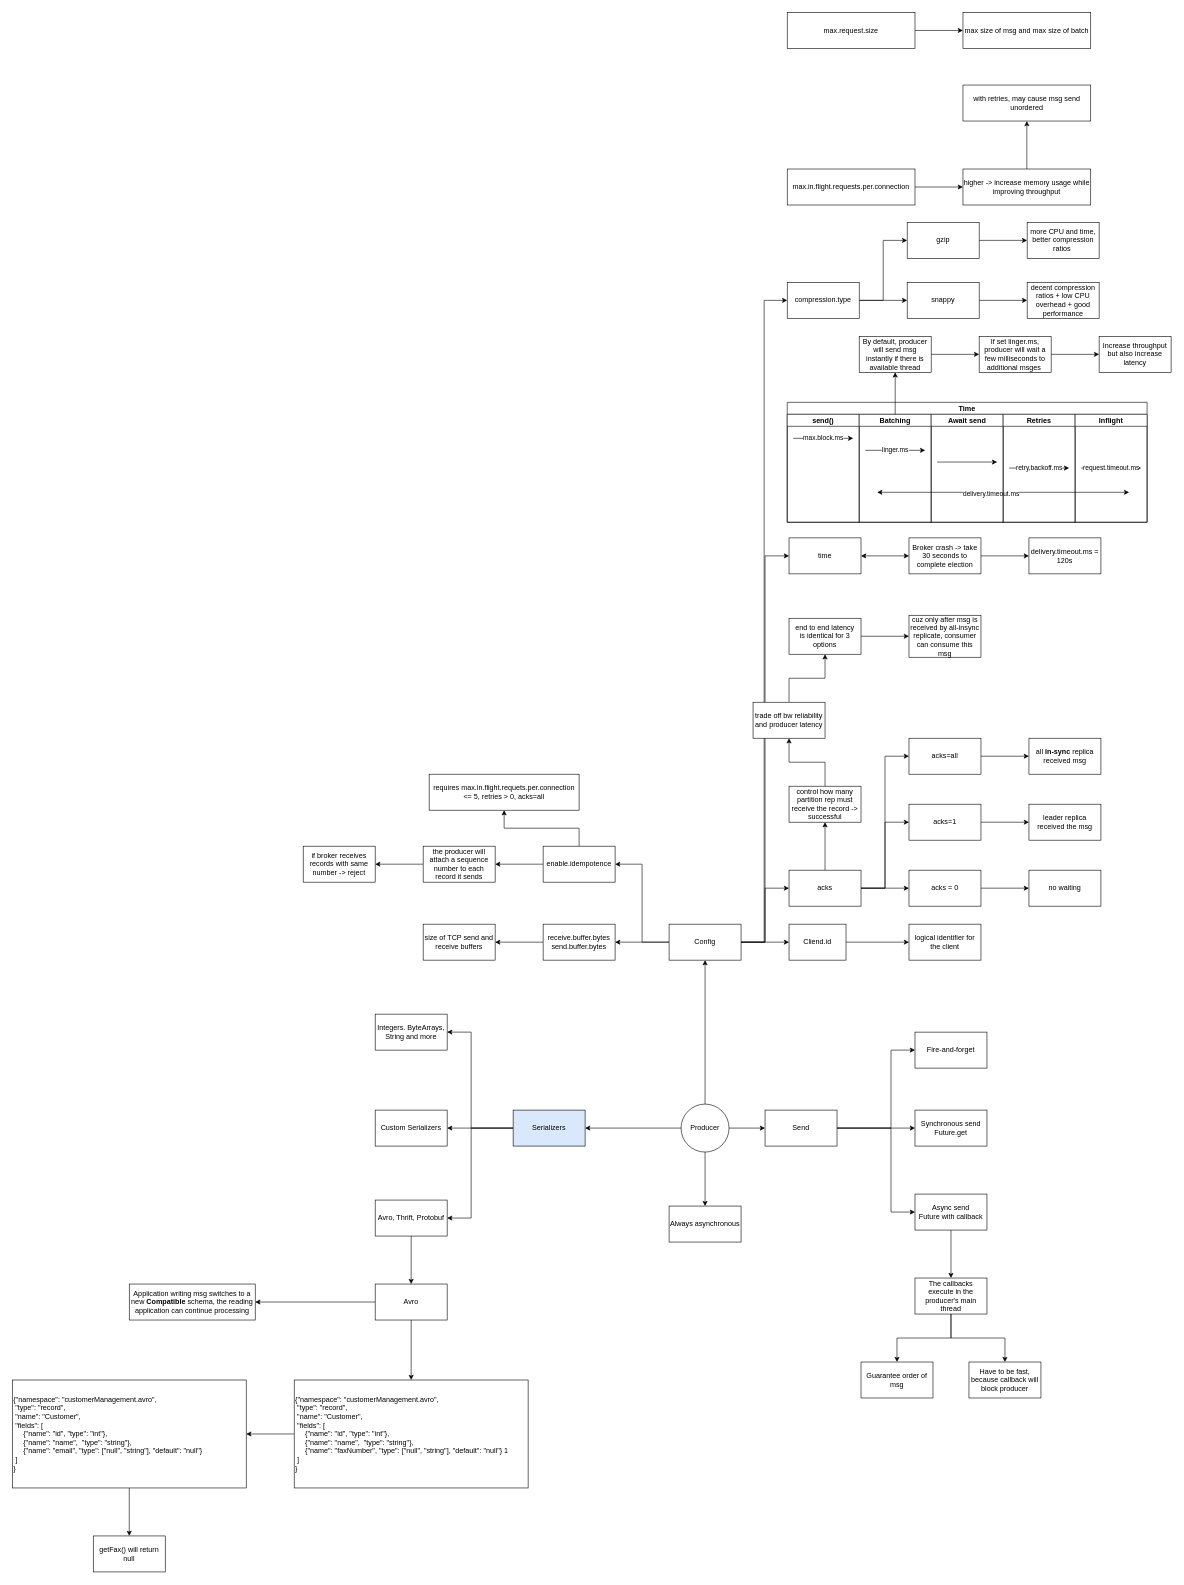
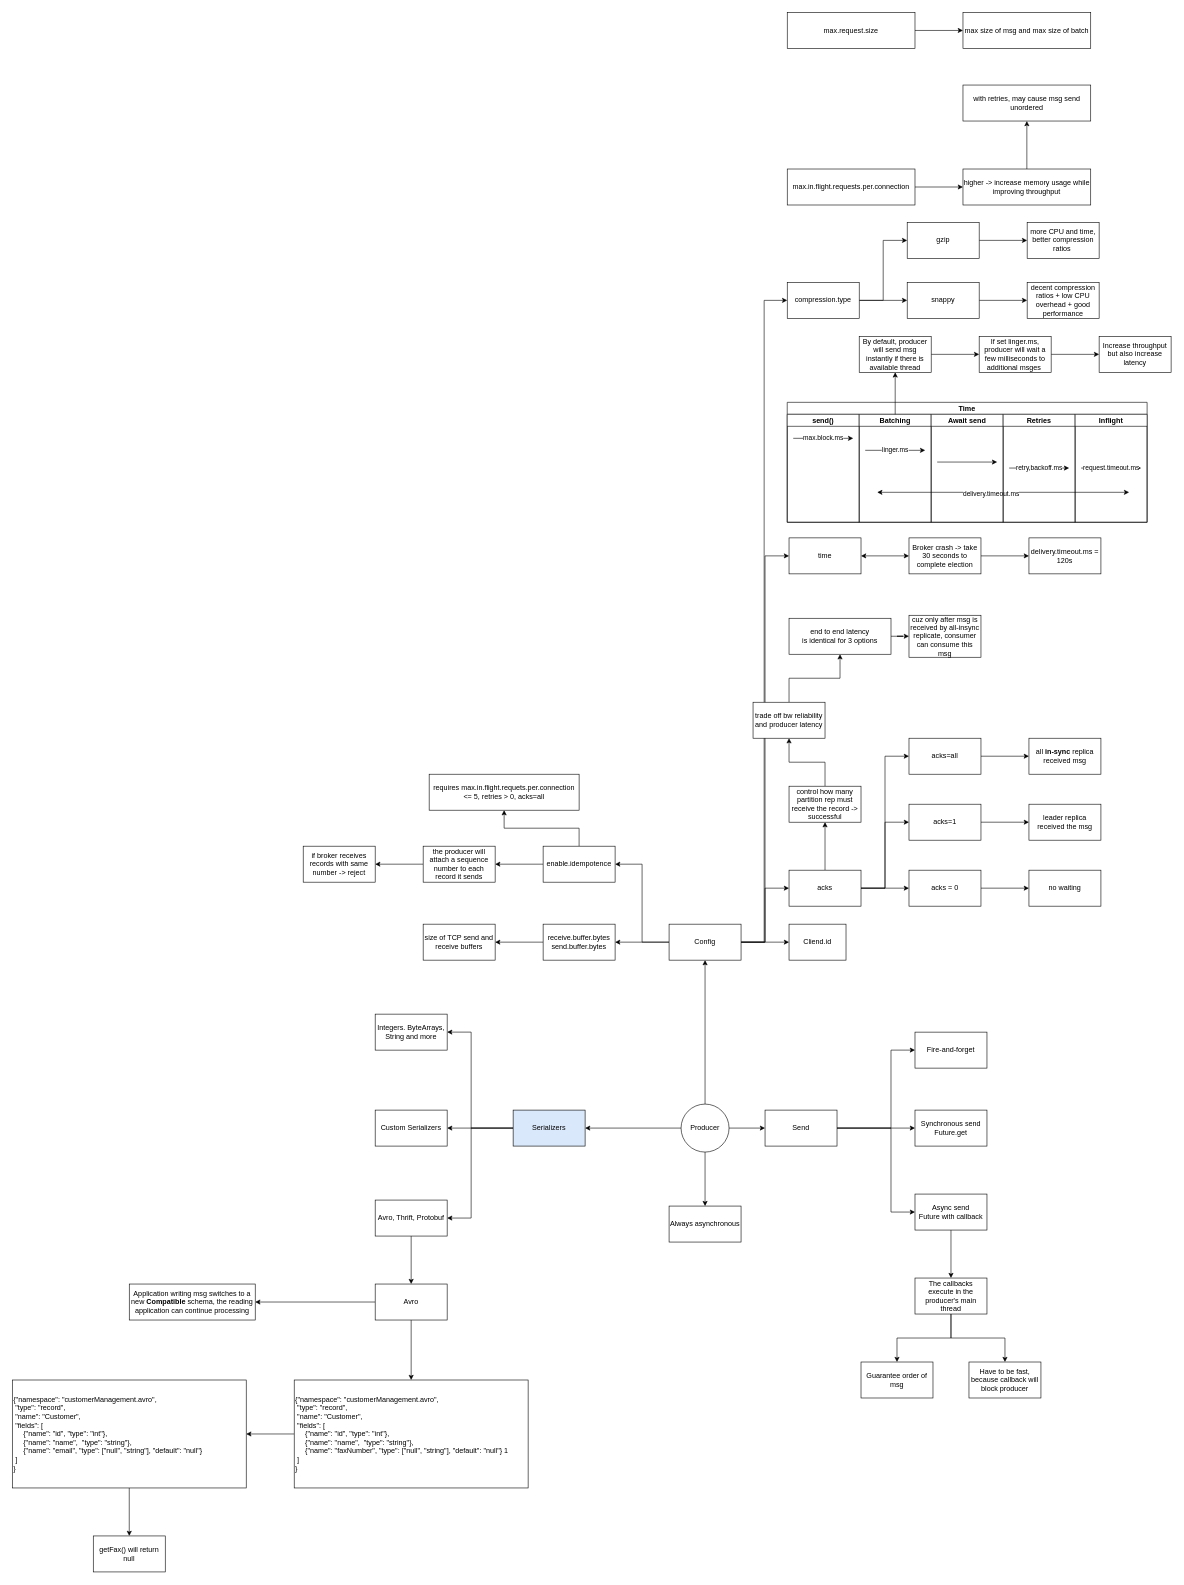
(825, 636) -> (840, 636)
(903, 942) -> none
(945, 942) -> none
